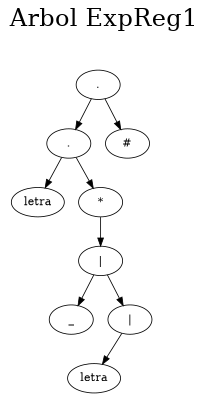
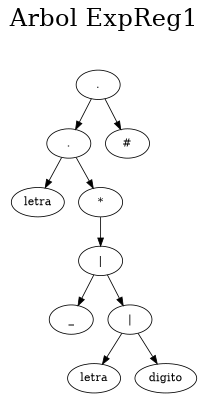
none -> (166, 378)
